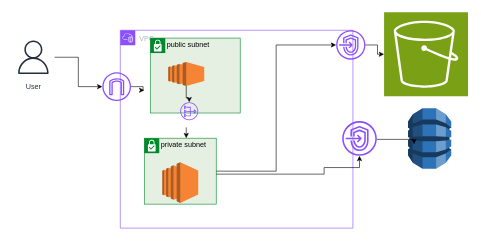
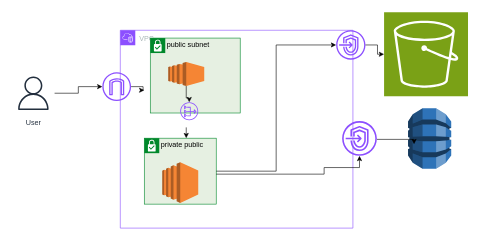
(33, 57) -> (33, 93)
(187, 146) -> (186, 146)
